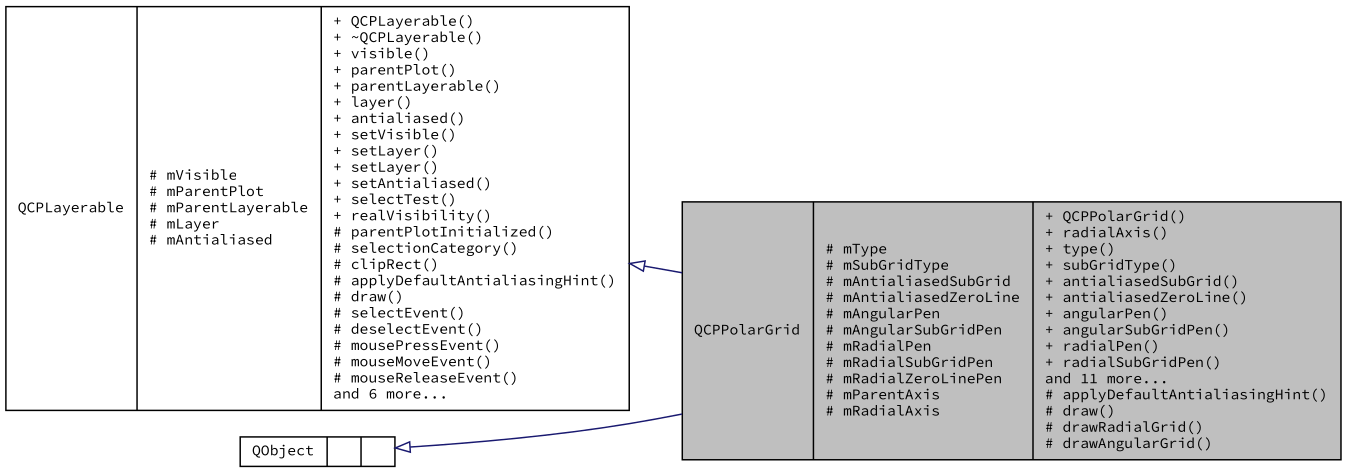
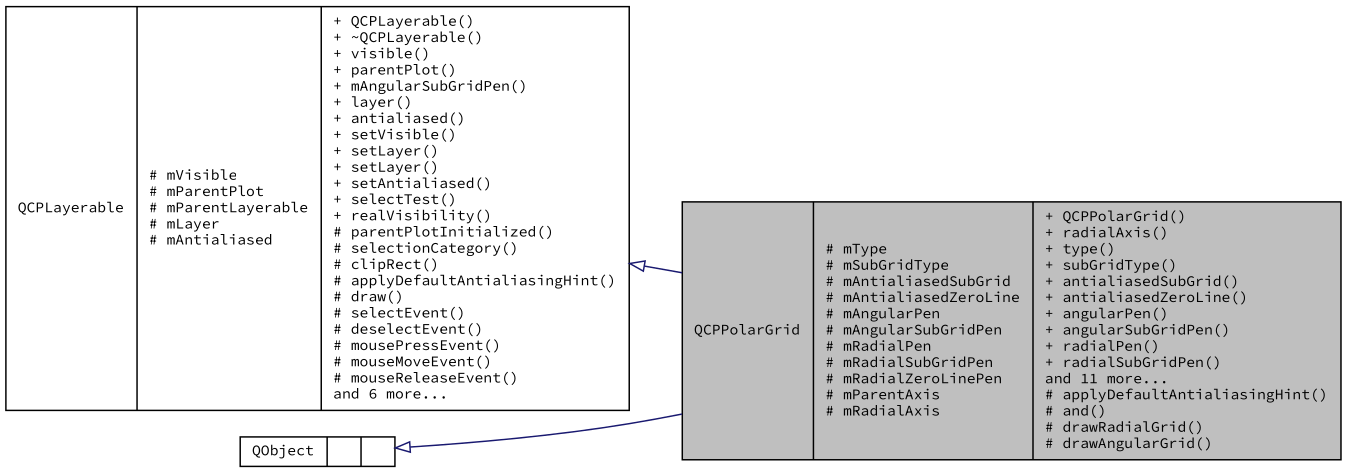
(418, 86) -> (431, 86)
(1081, 411) -> (1076, 411)
